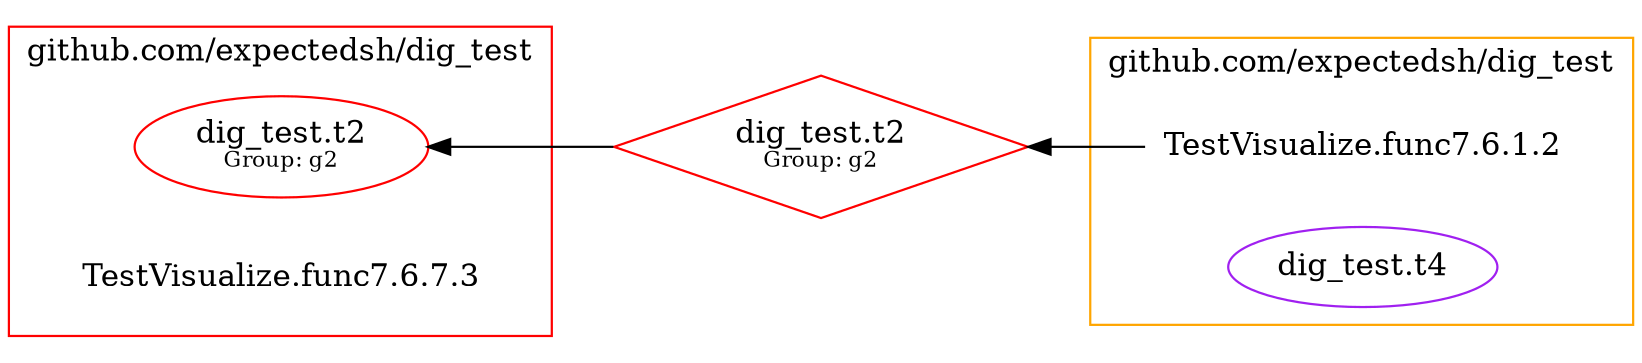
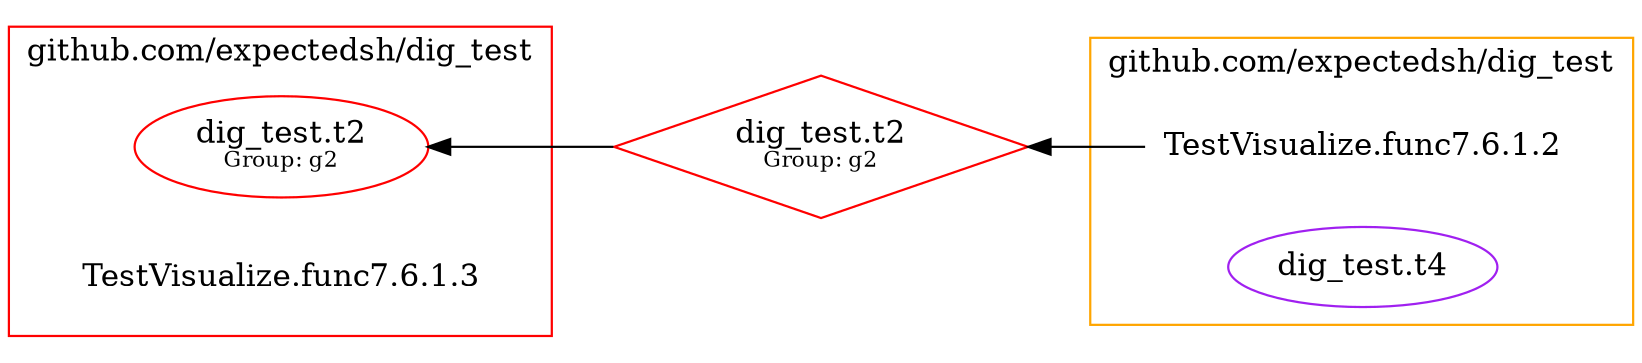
(281, 278) -> (281, 278)
